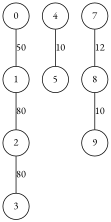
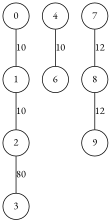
(21, 48) -> (21, 48)
(55, 79) -> (55, 79)
(21, 111) -> (21, 111)
(100, 111) -> (100, 111)
